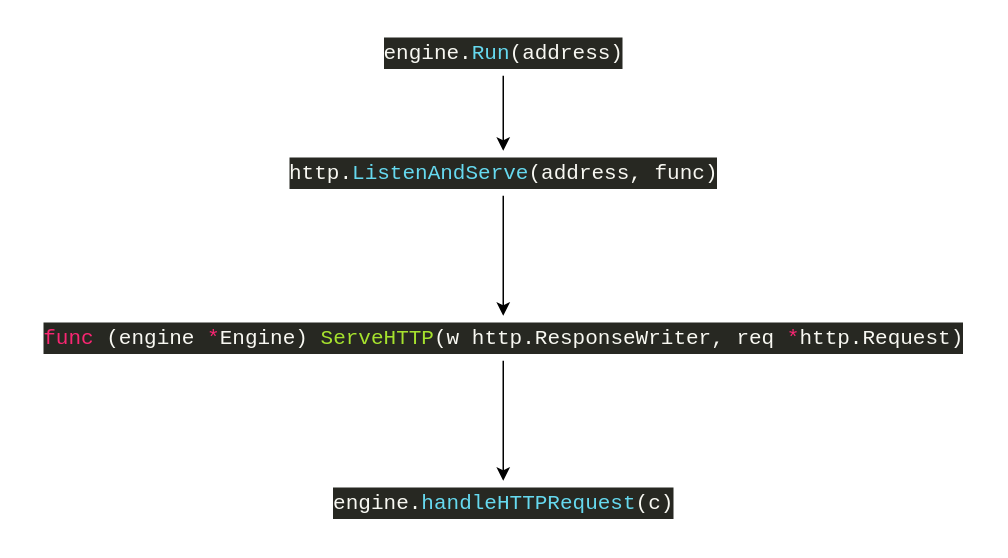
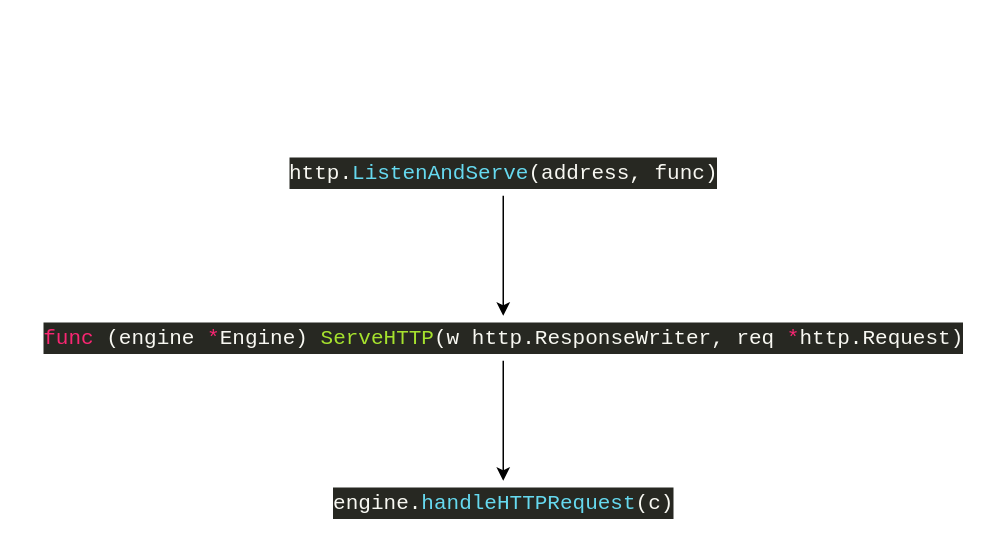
(503, 53) -> none
(503, 108) -> none
